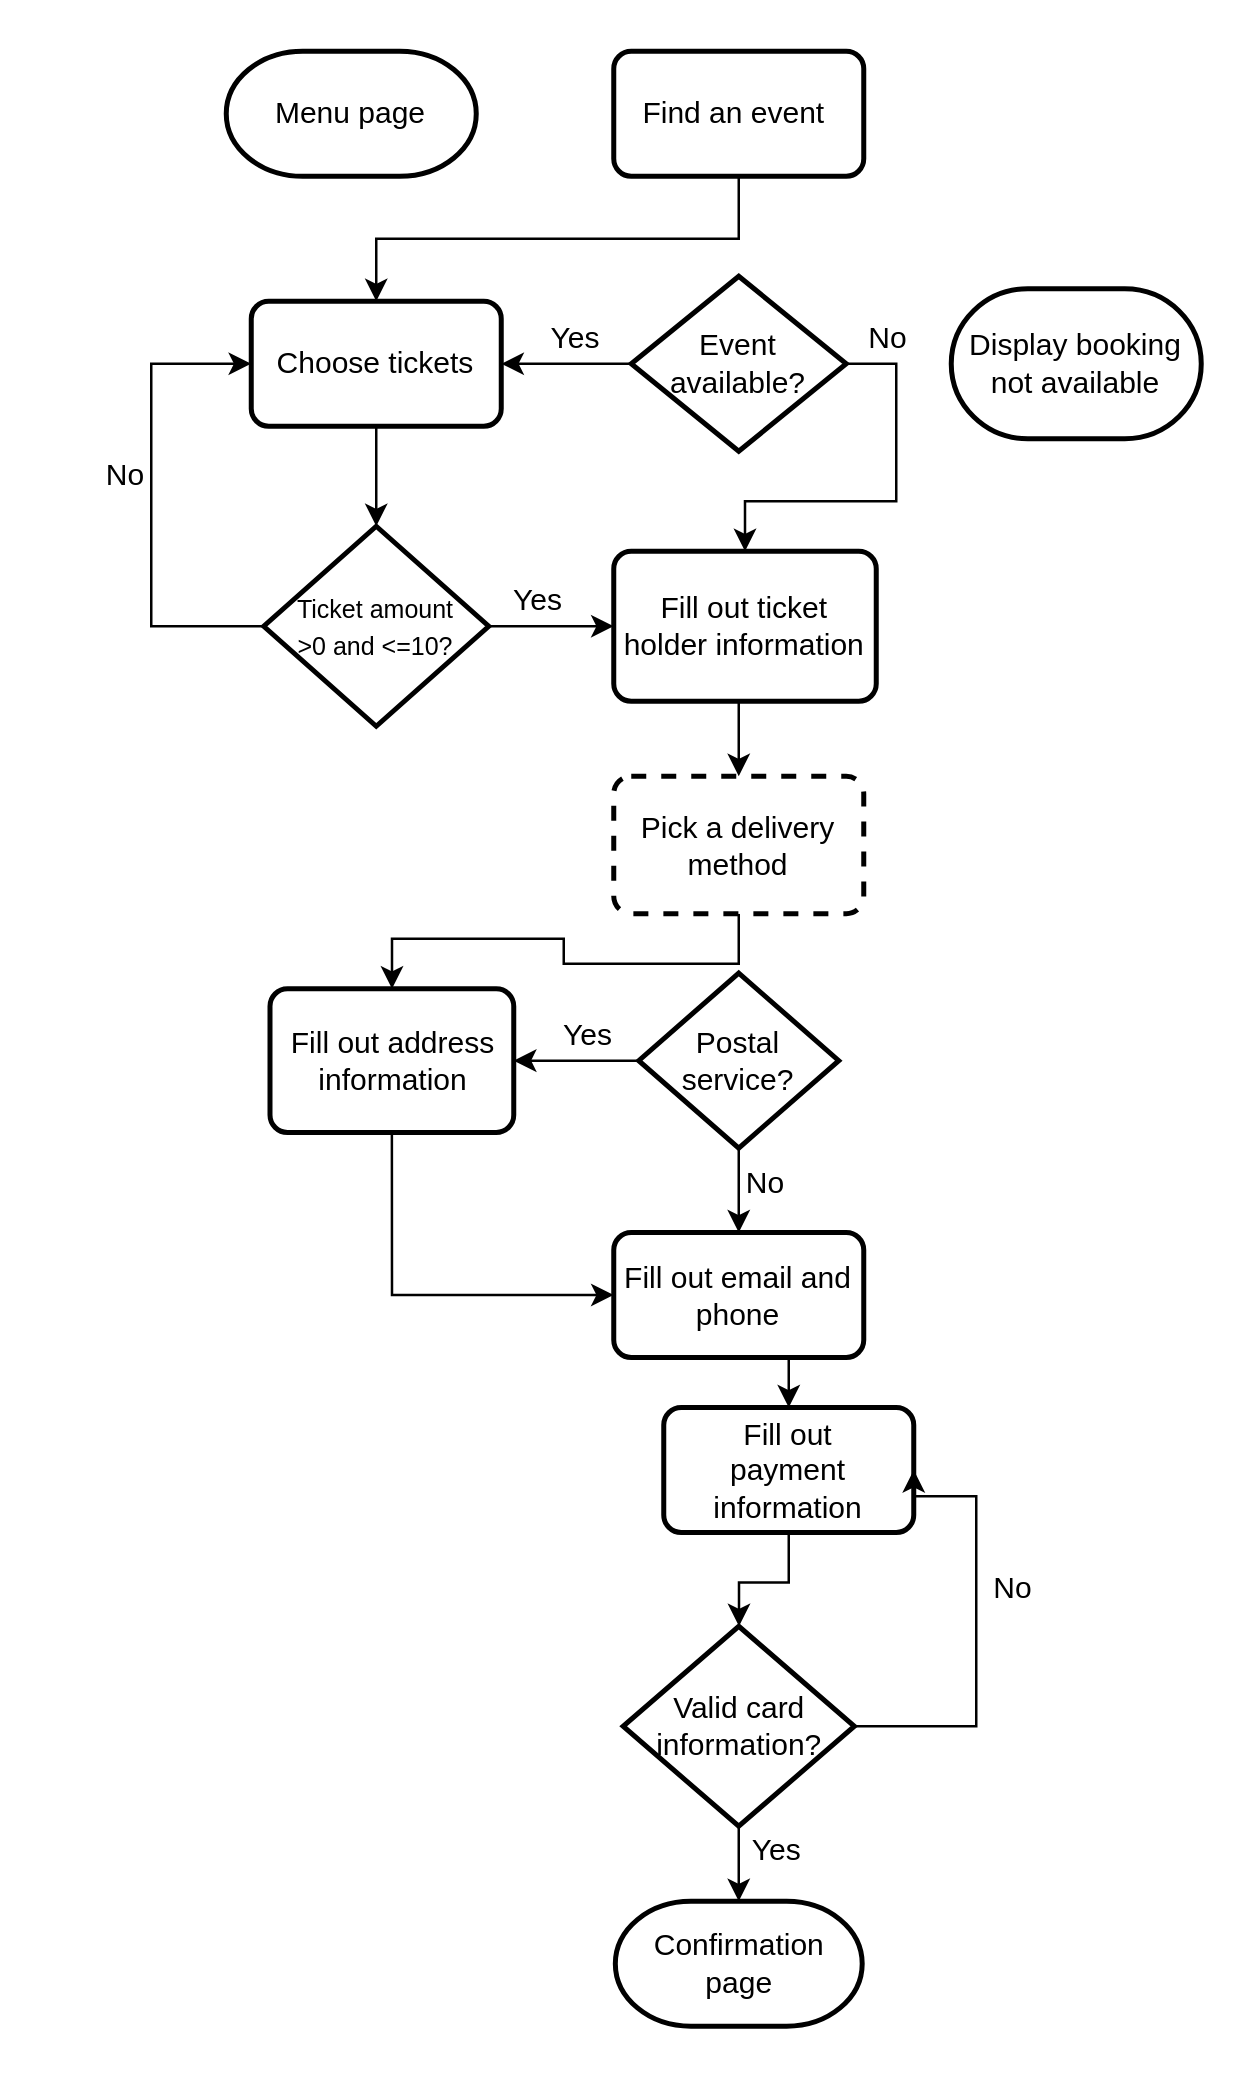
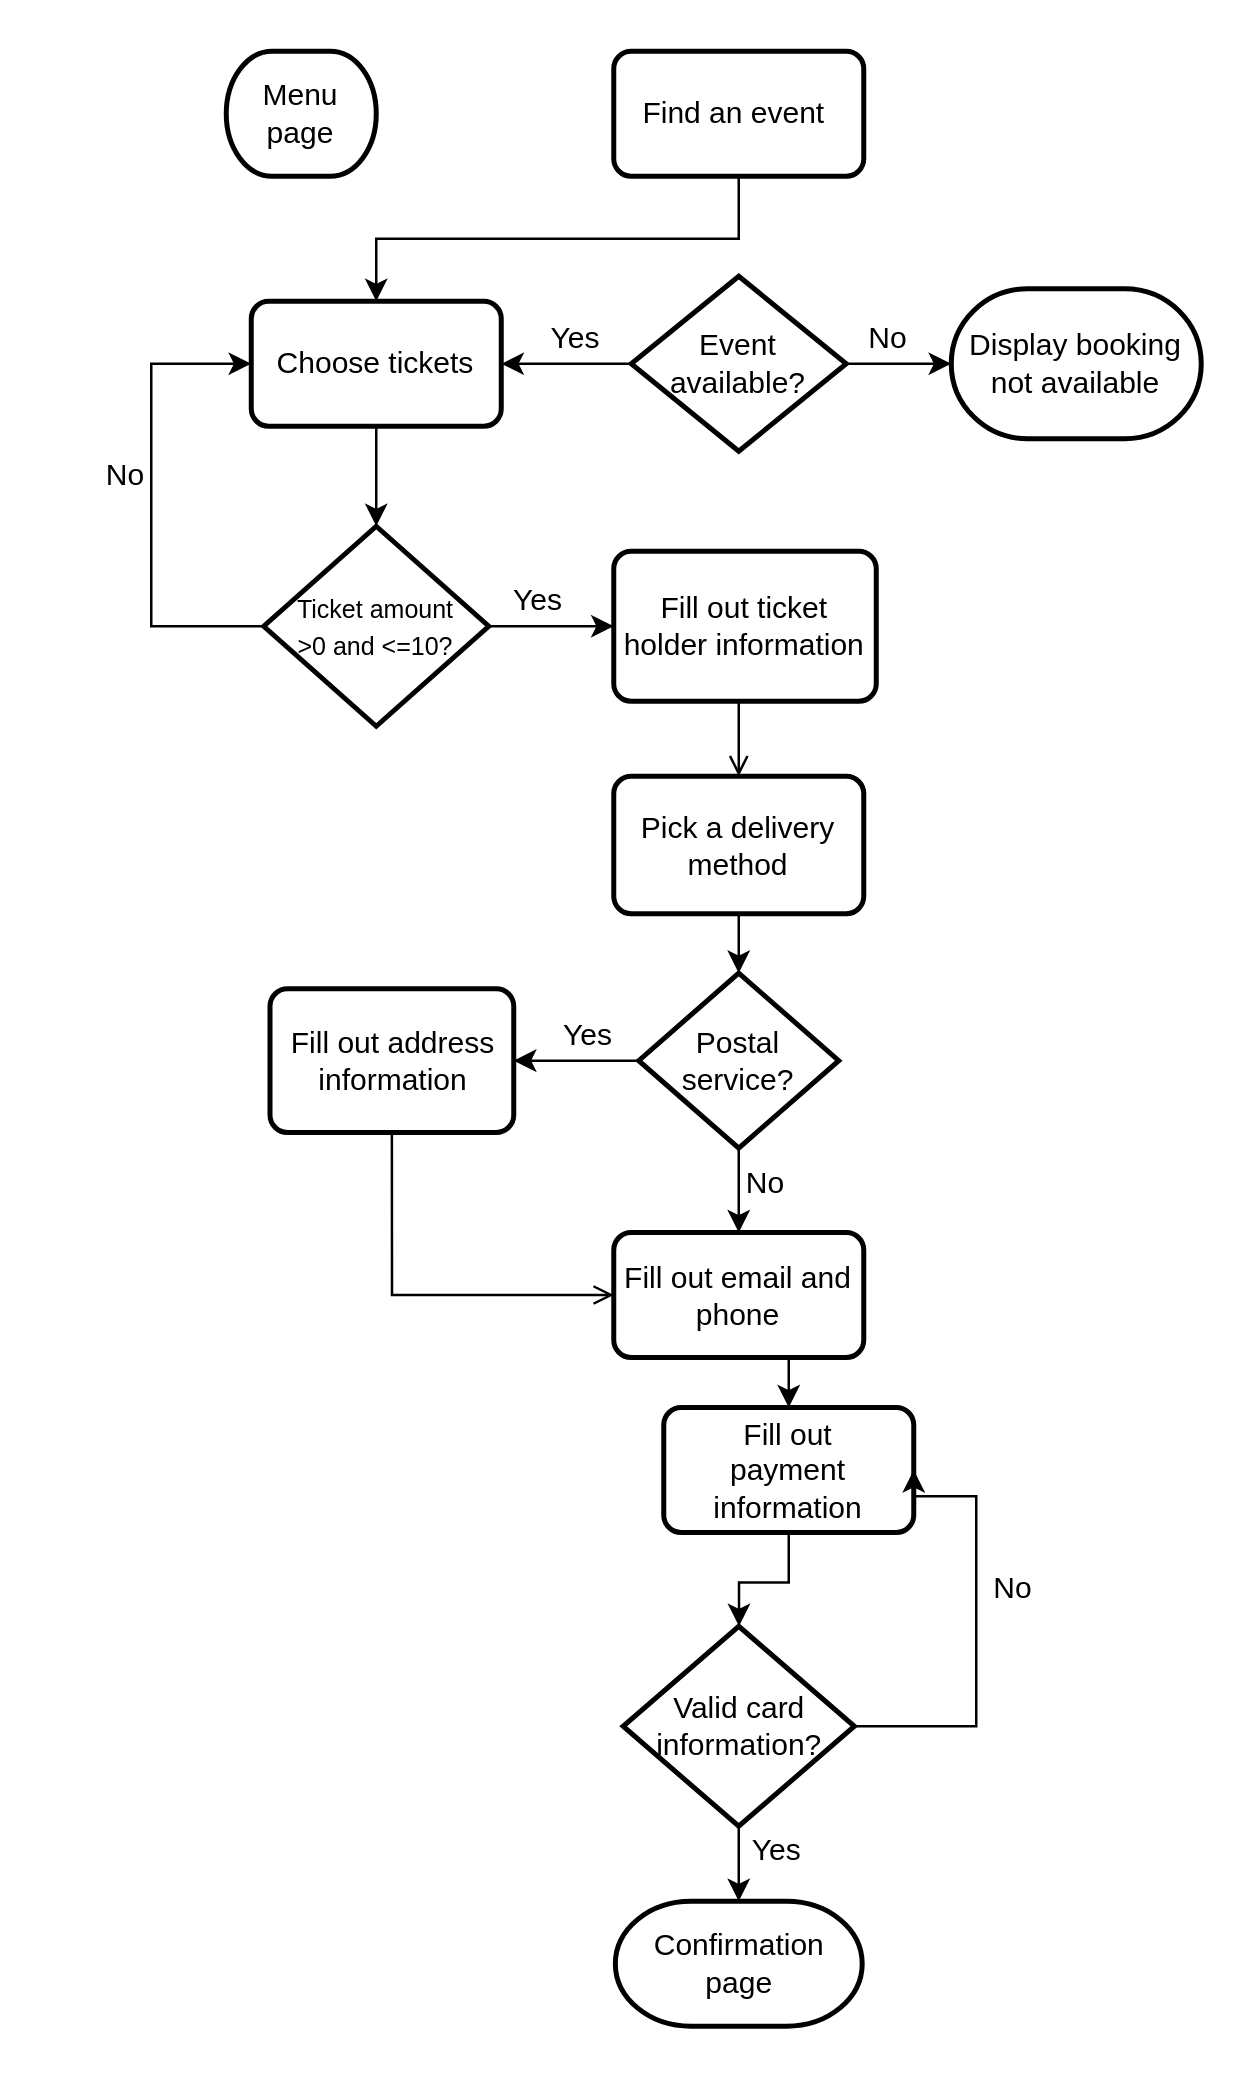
(351, 114) -> (301, 114)
(874, 501) -> (914, 364)
(739, 758) -> (739, 762)
(739, 845) -> (739, 845)
(564, 943) -> (739, 954)
(595, 1295) -> (599, 1295)
